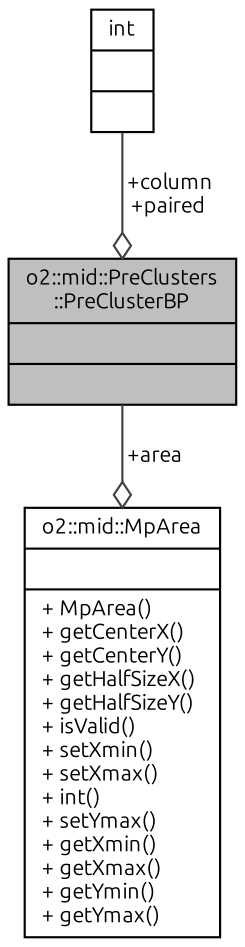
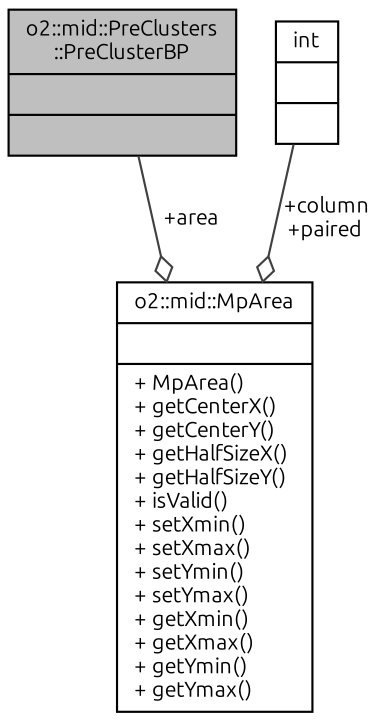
(122, 182) -> (281, 200)
(72, 798) -> (190, 572)
